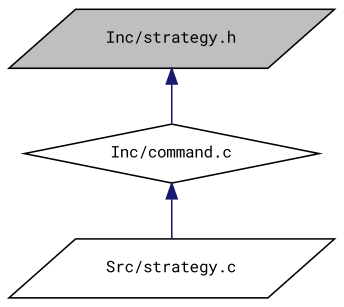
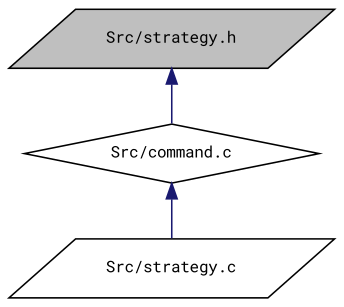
(172, 39) -> (172, 39)
(172, 154) -> (172, 154)
